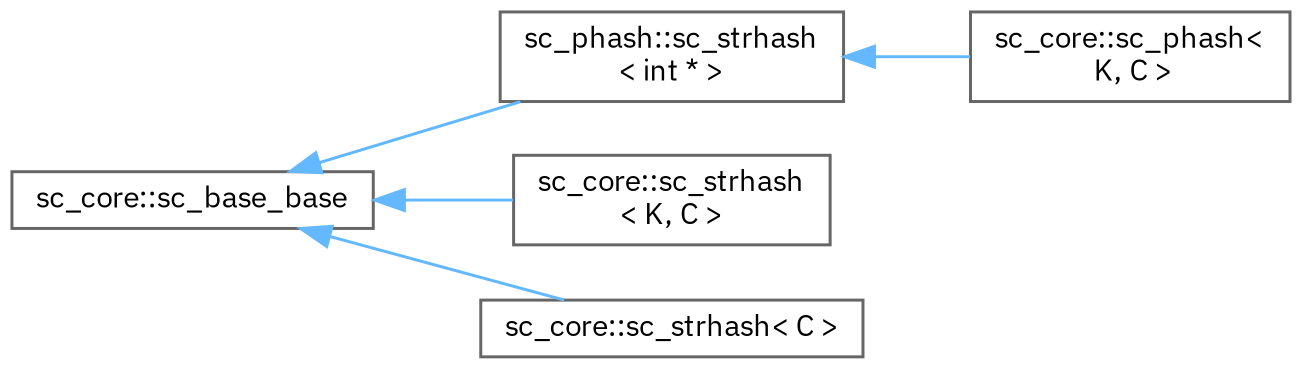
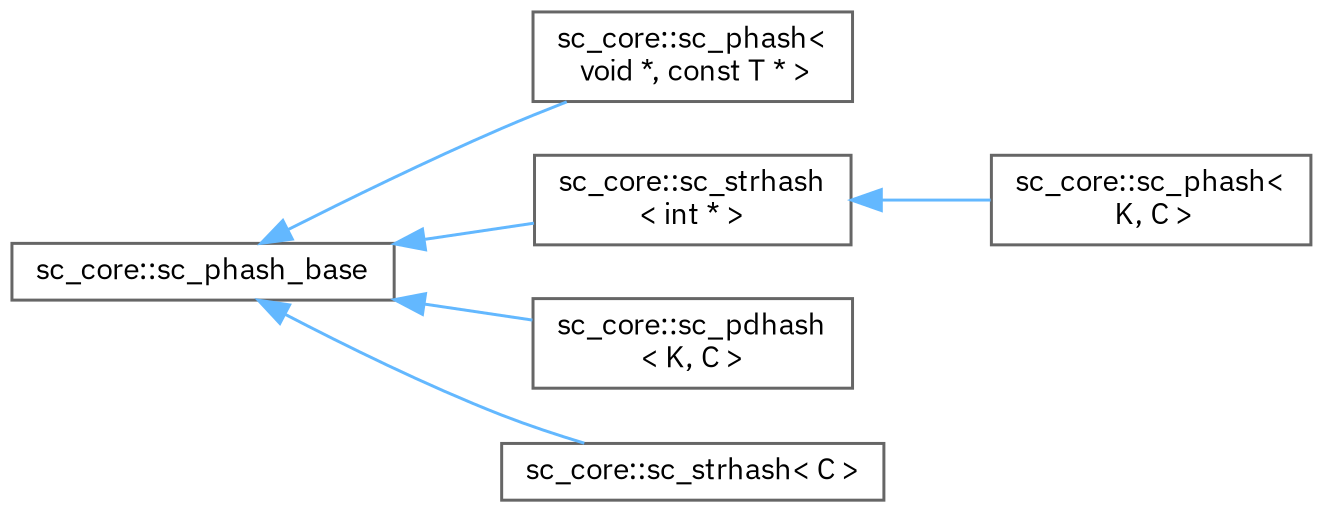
(672, 57) -> (693, 200)
none -> (693, 57)
(193, 200) -> (203, 272)
(672, 200) -> (693, 343)
